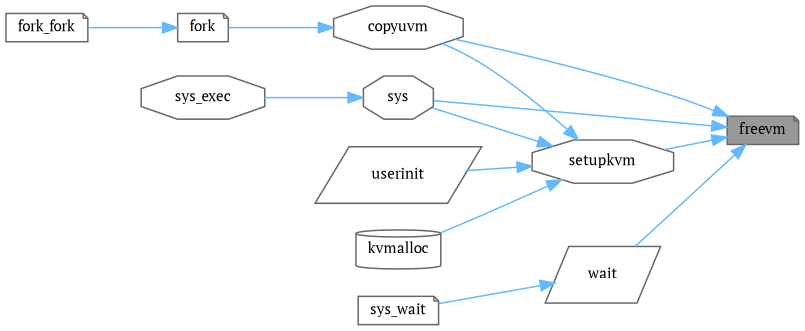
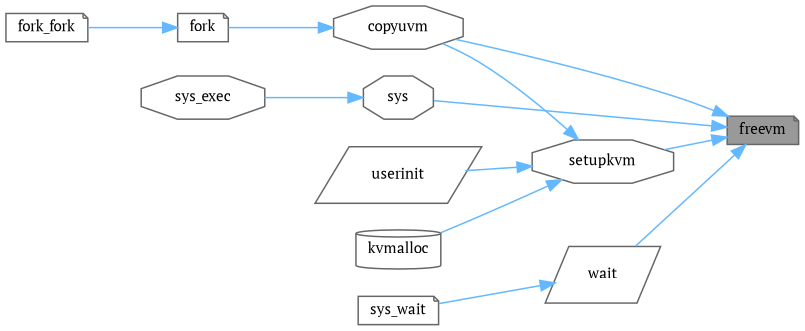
(485, 125) -> none
